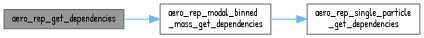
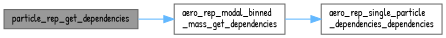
(64, 19) -> (71, 19)
(364, 19) -> (382, 19)
